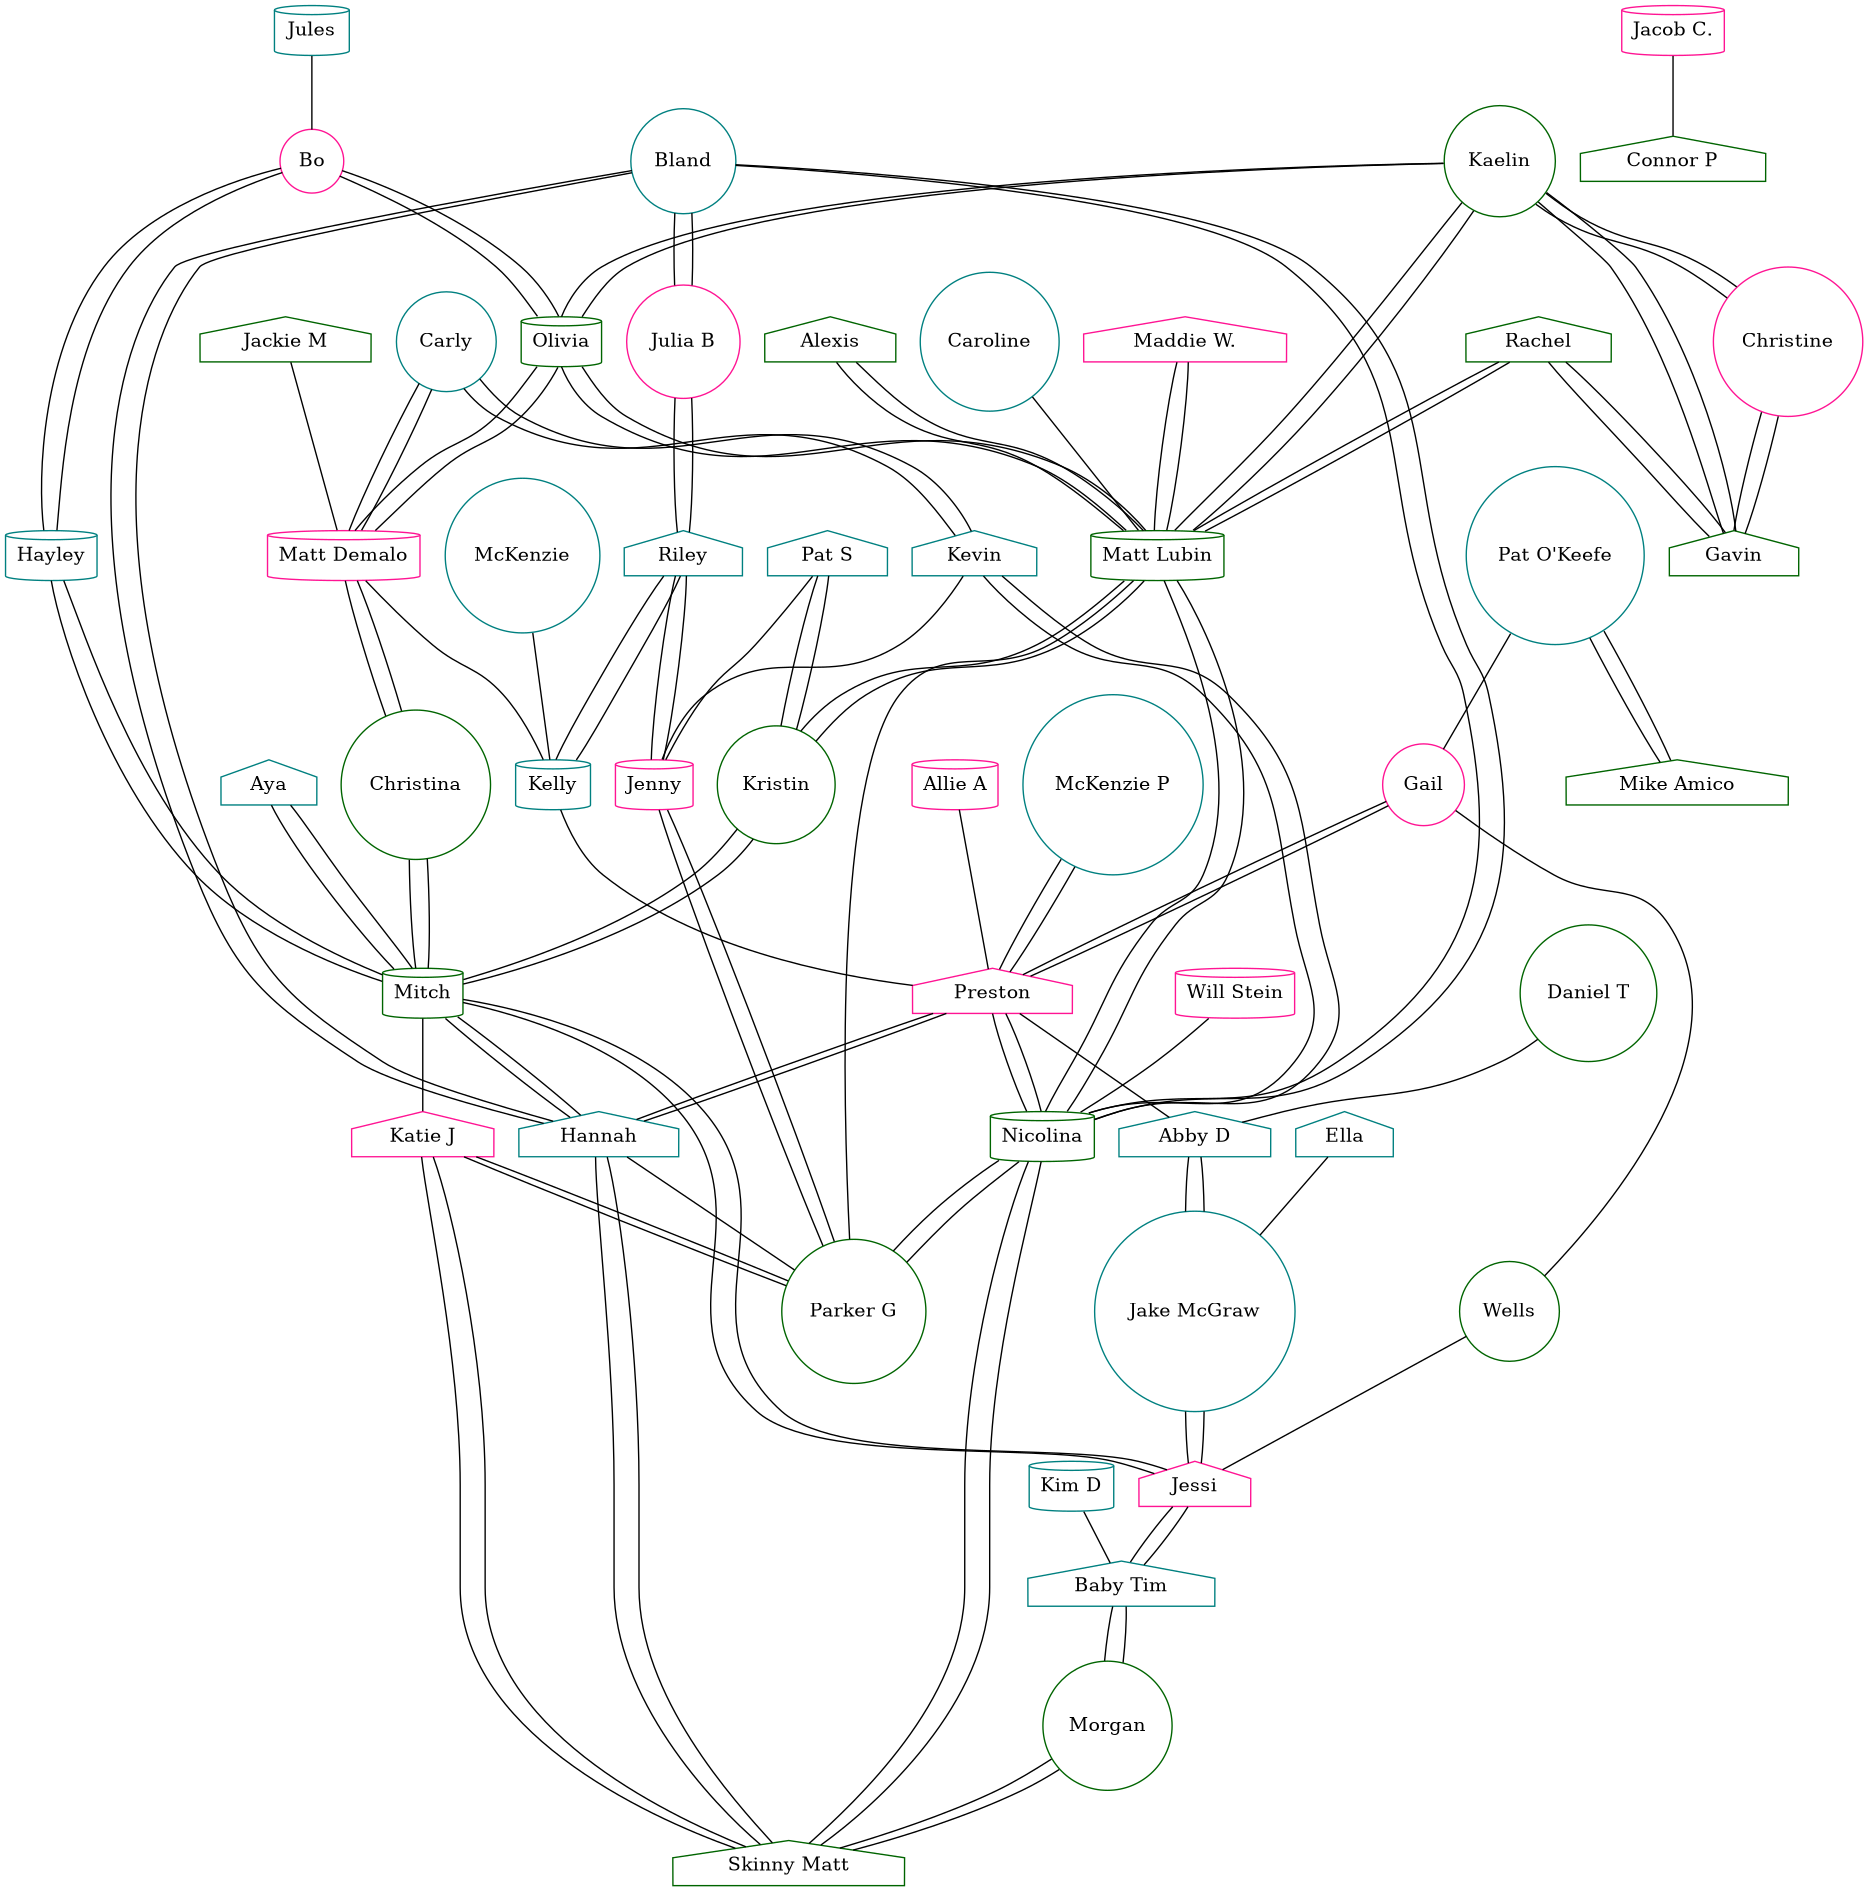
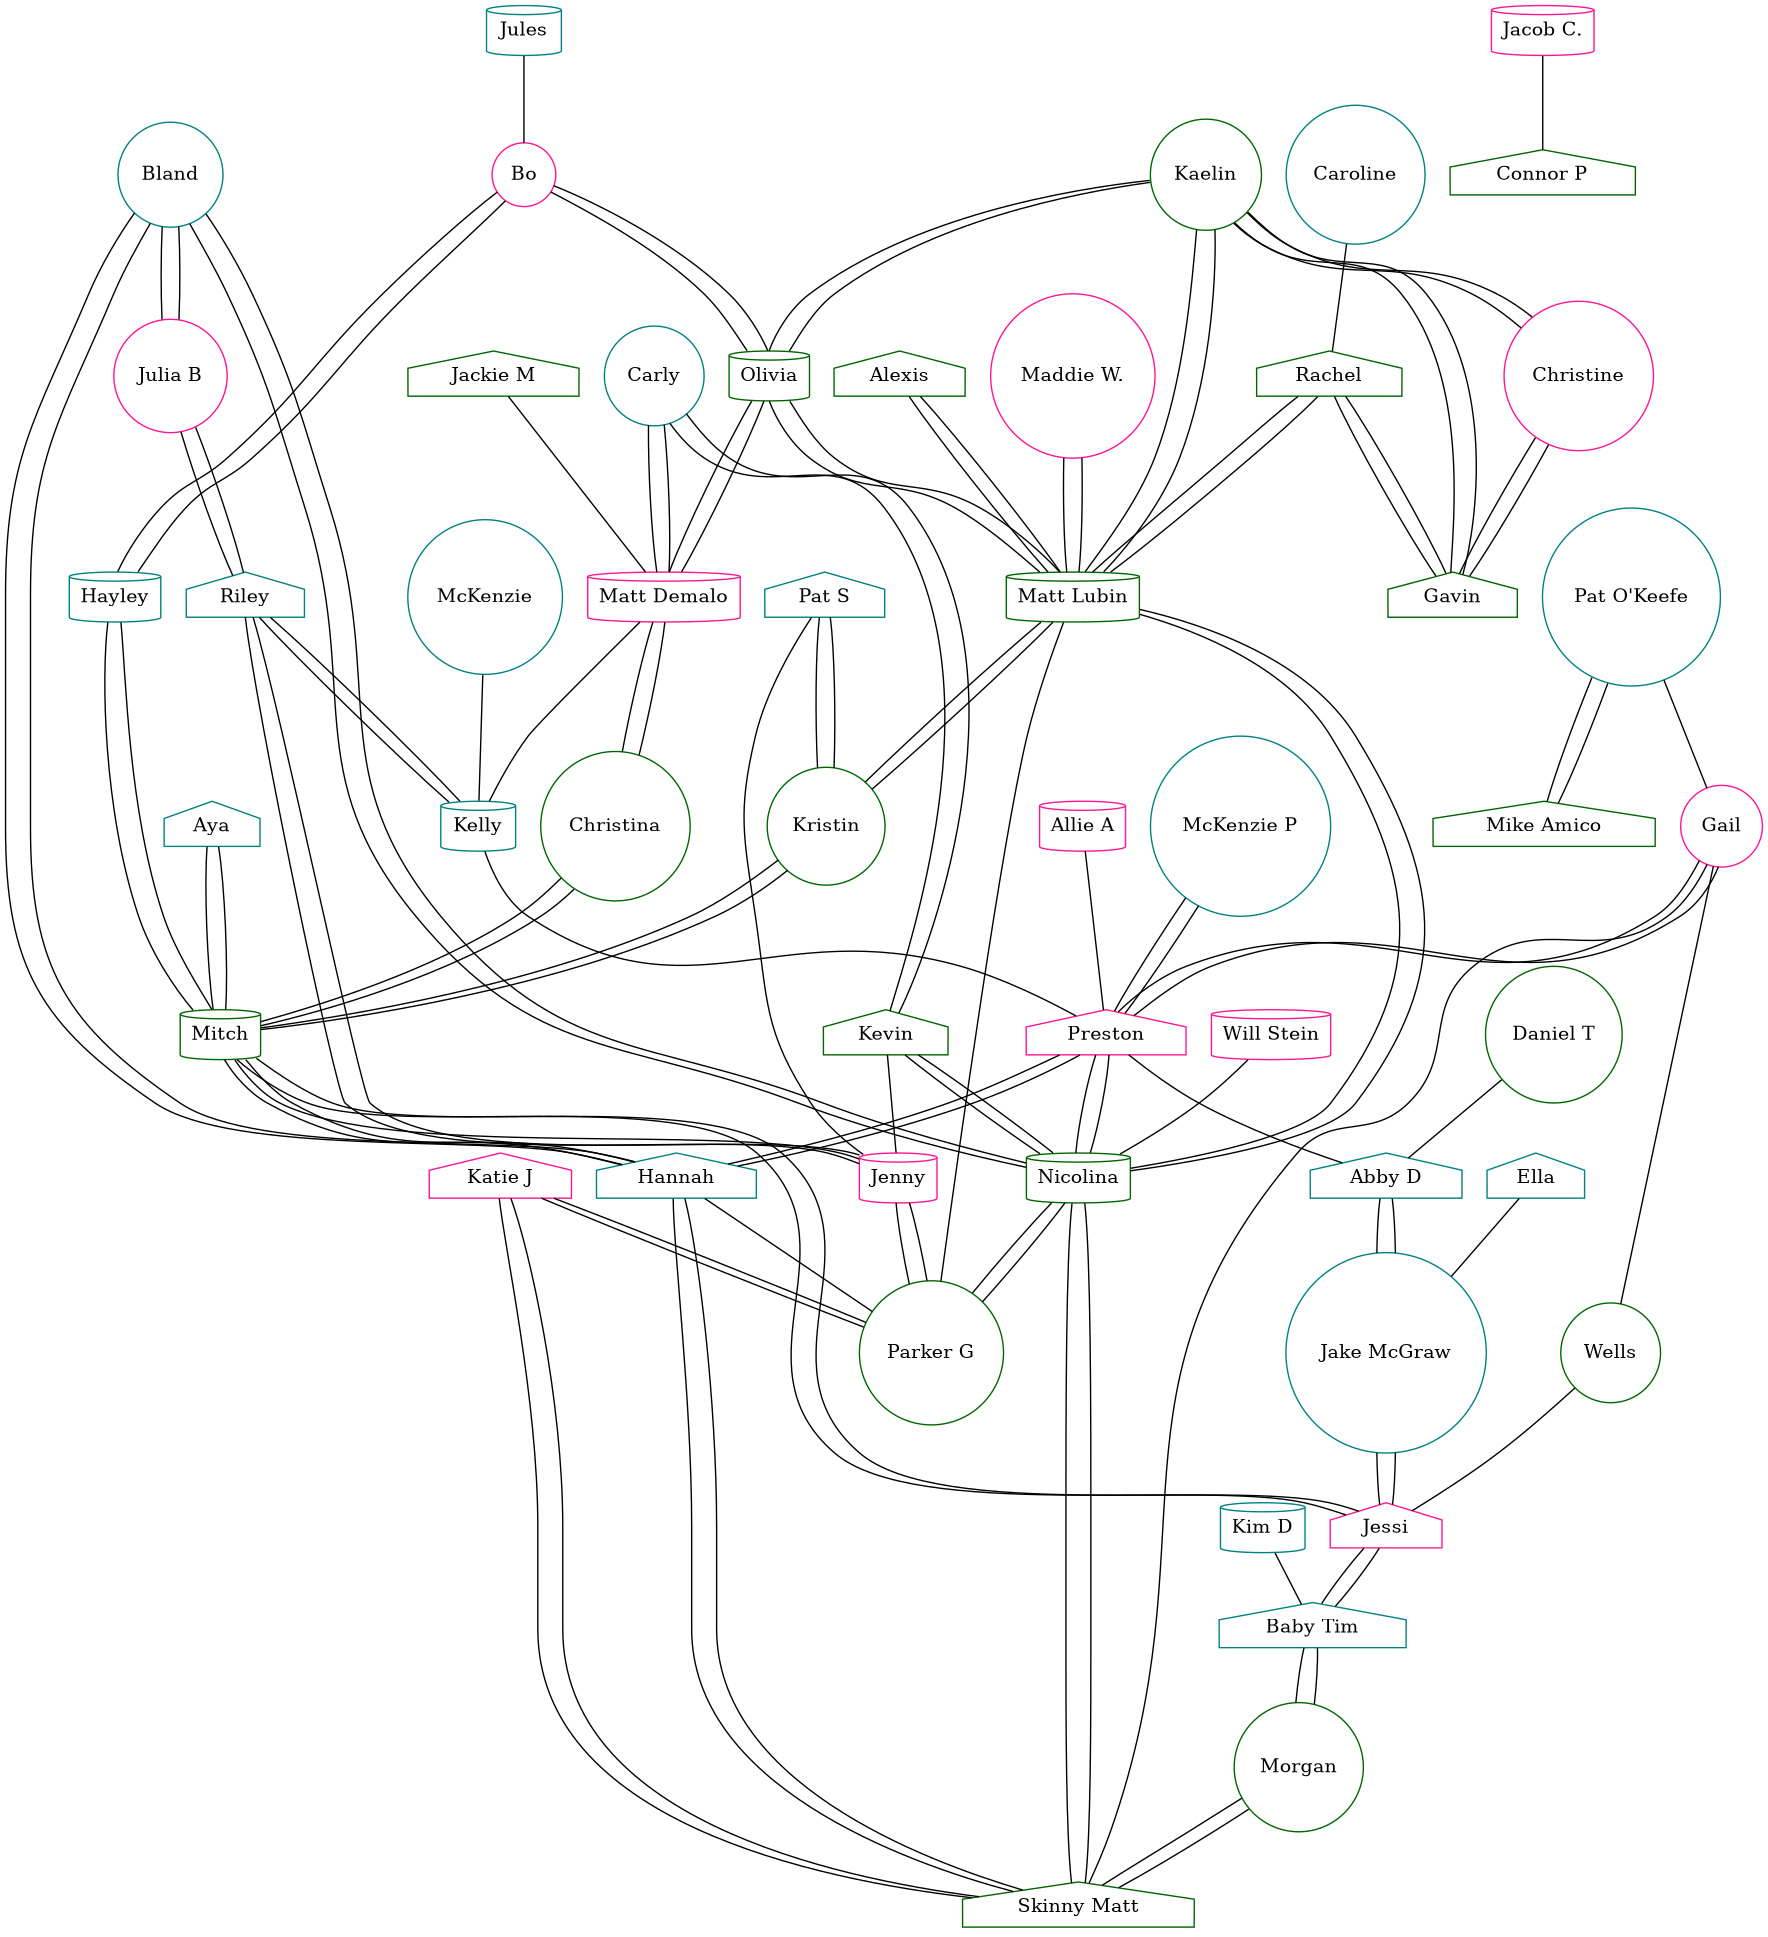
(1185, 342) -> (1073, 376)
(1085, 464) -> (1340, 298)
(974, 556) -> (886, 1035)
(423, 1065) -> (537, 1138)
none -> (1233, 1243)
